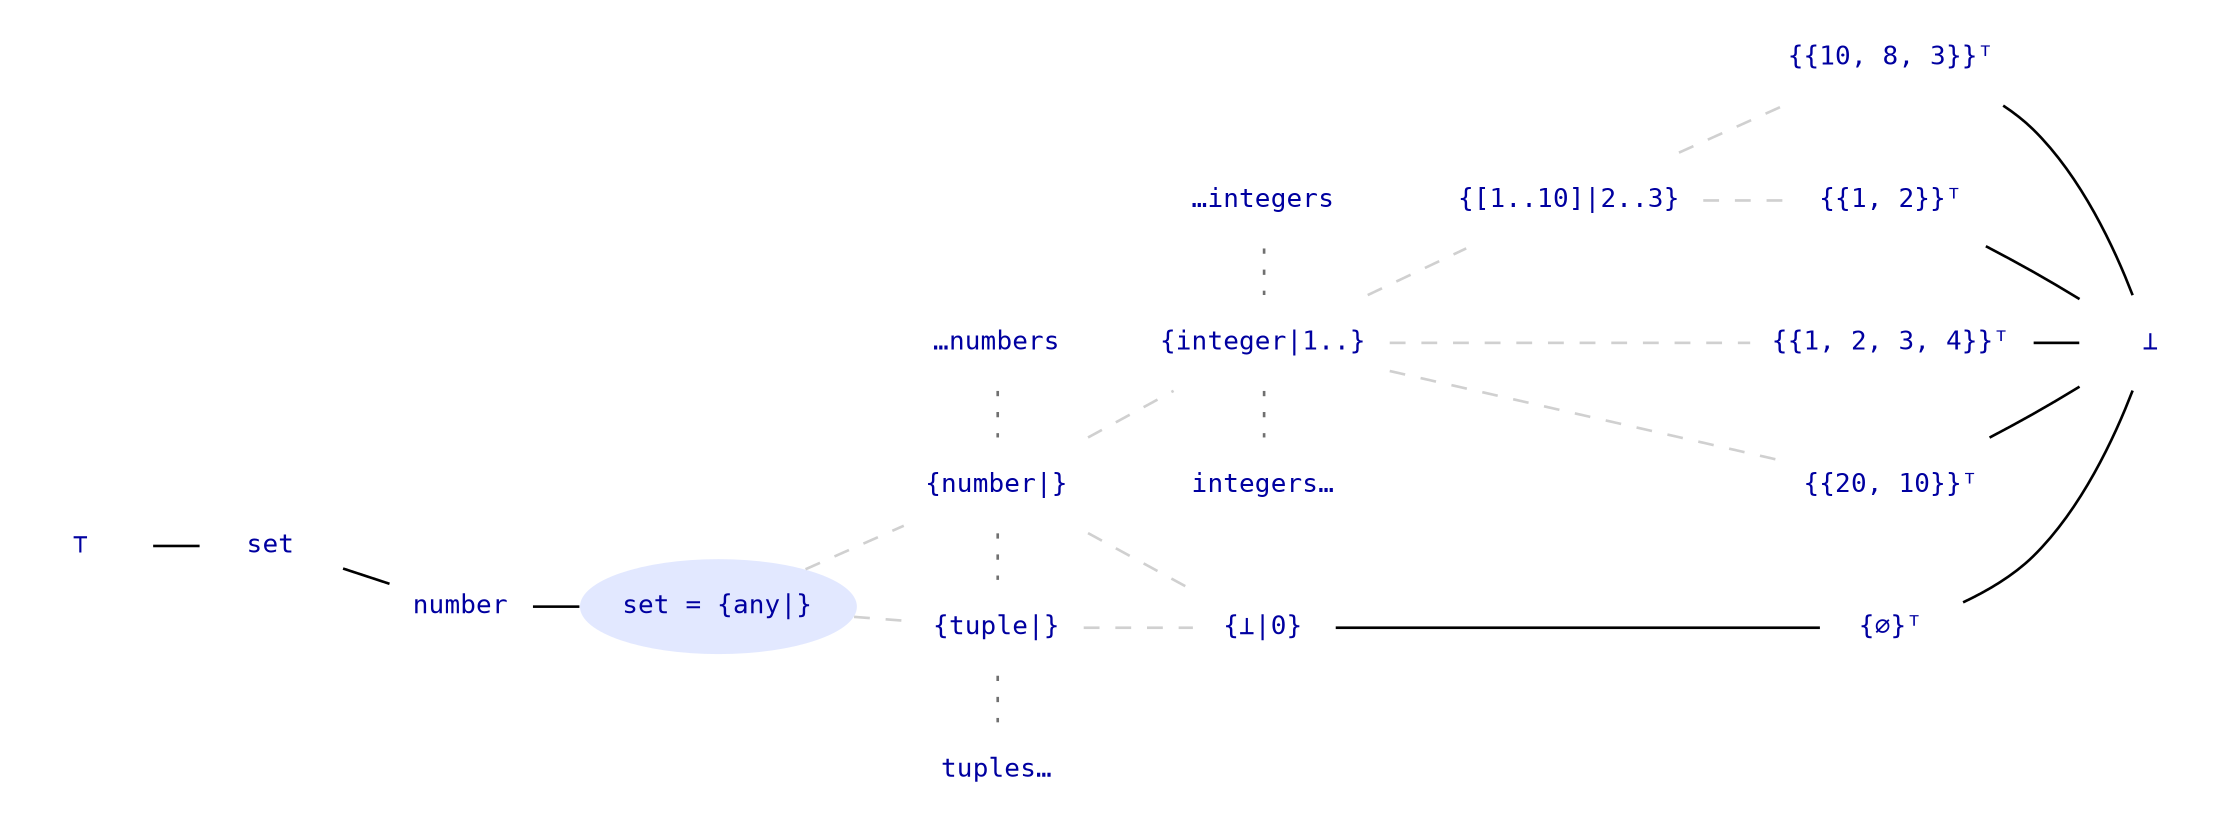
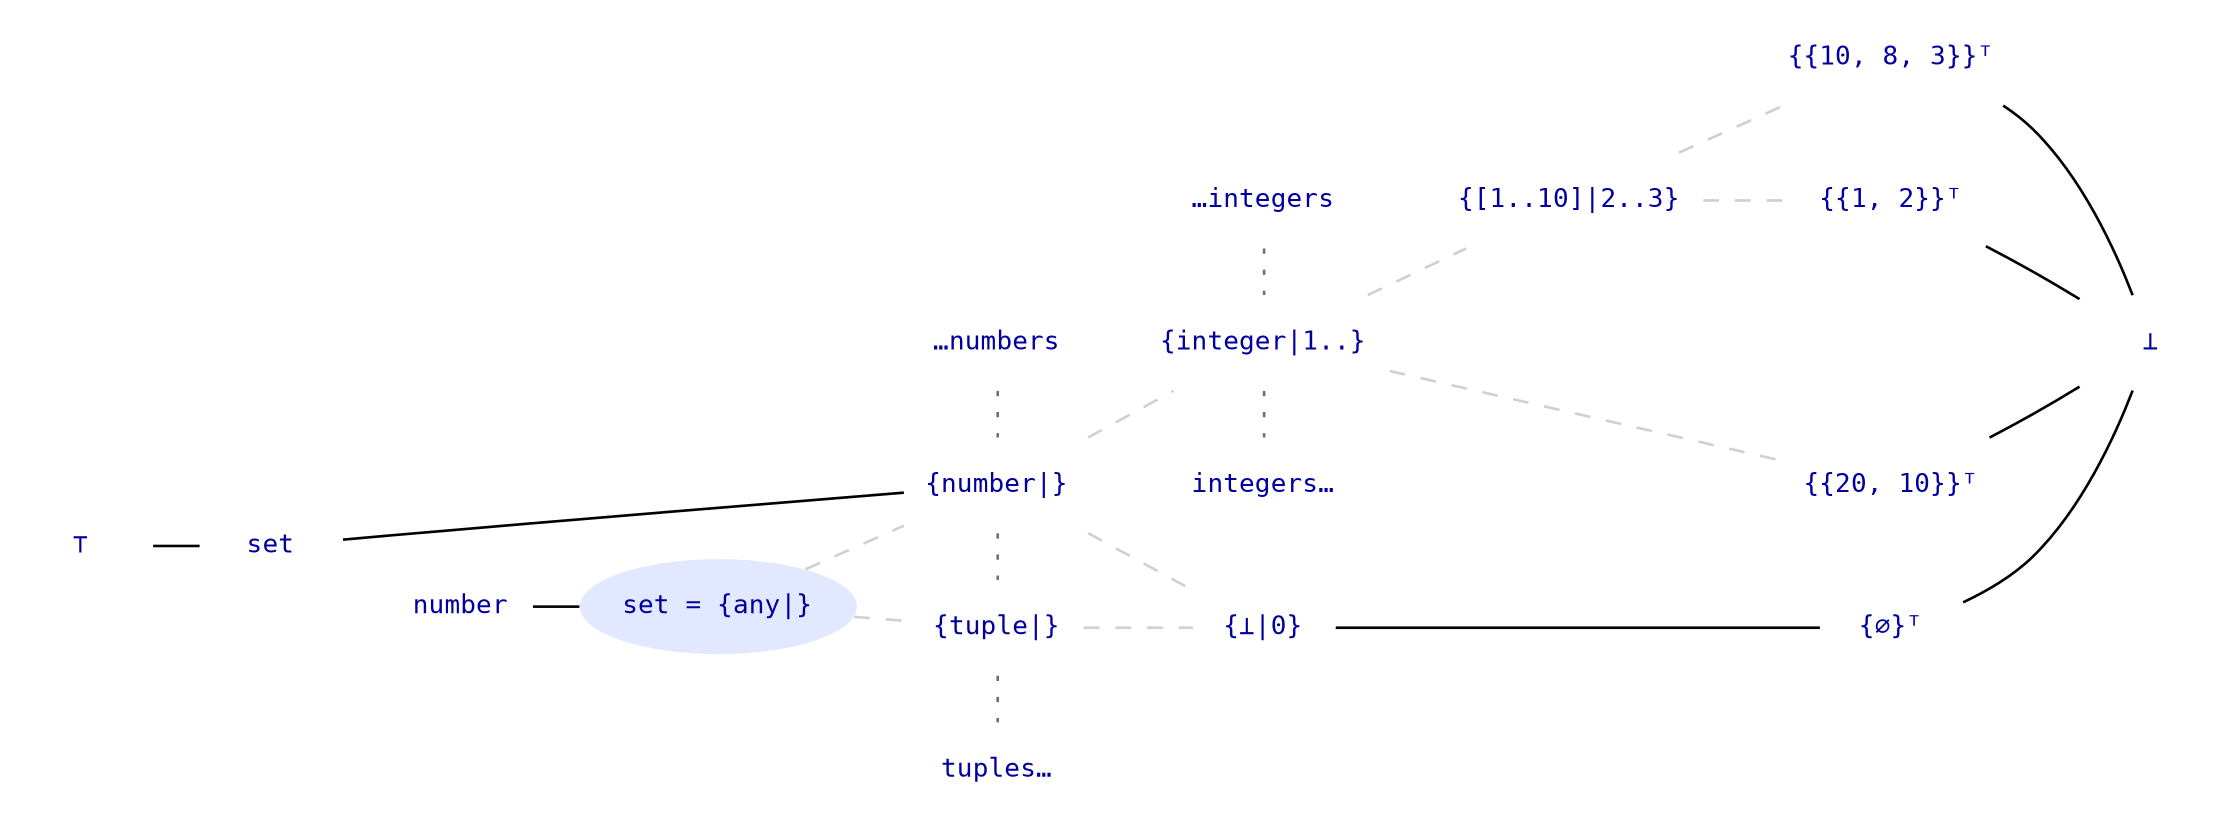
(1892, 343) -> none
(366, 576) -> (623, 516)
